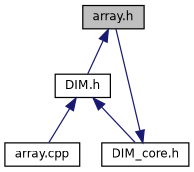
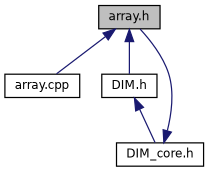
(59, 126) -> (81, 55)
